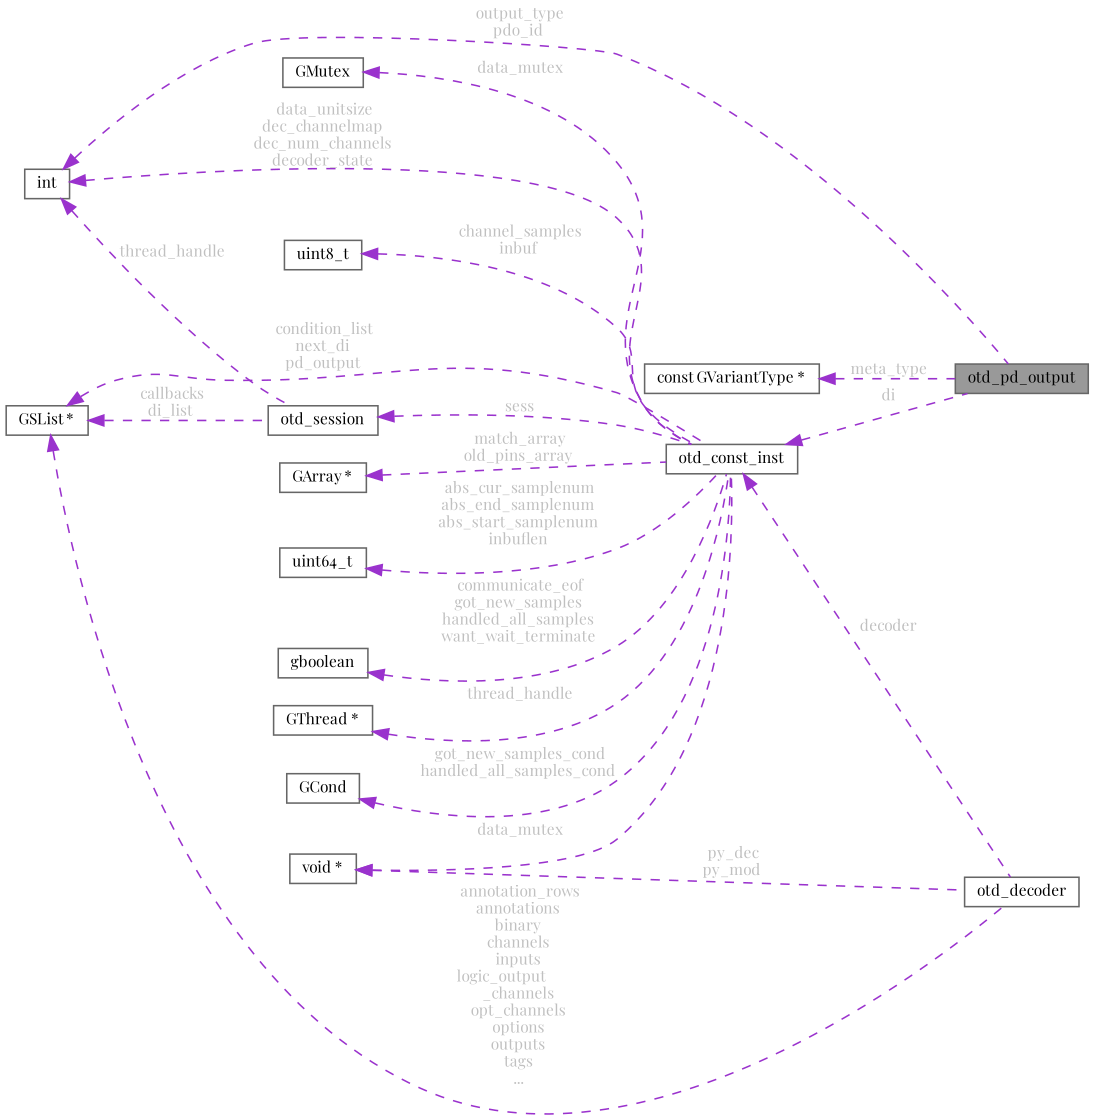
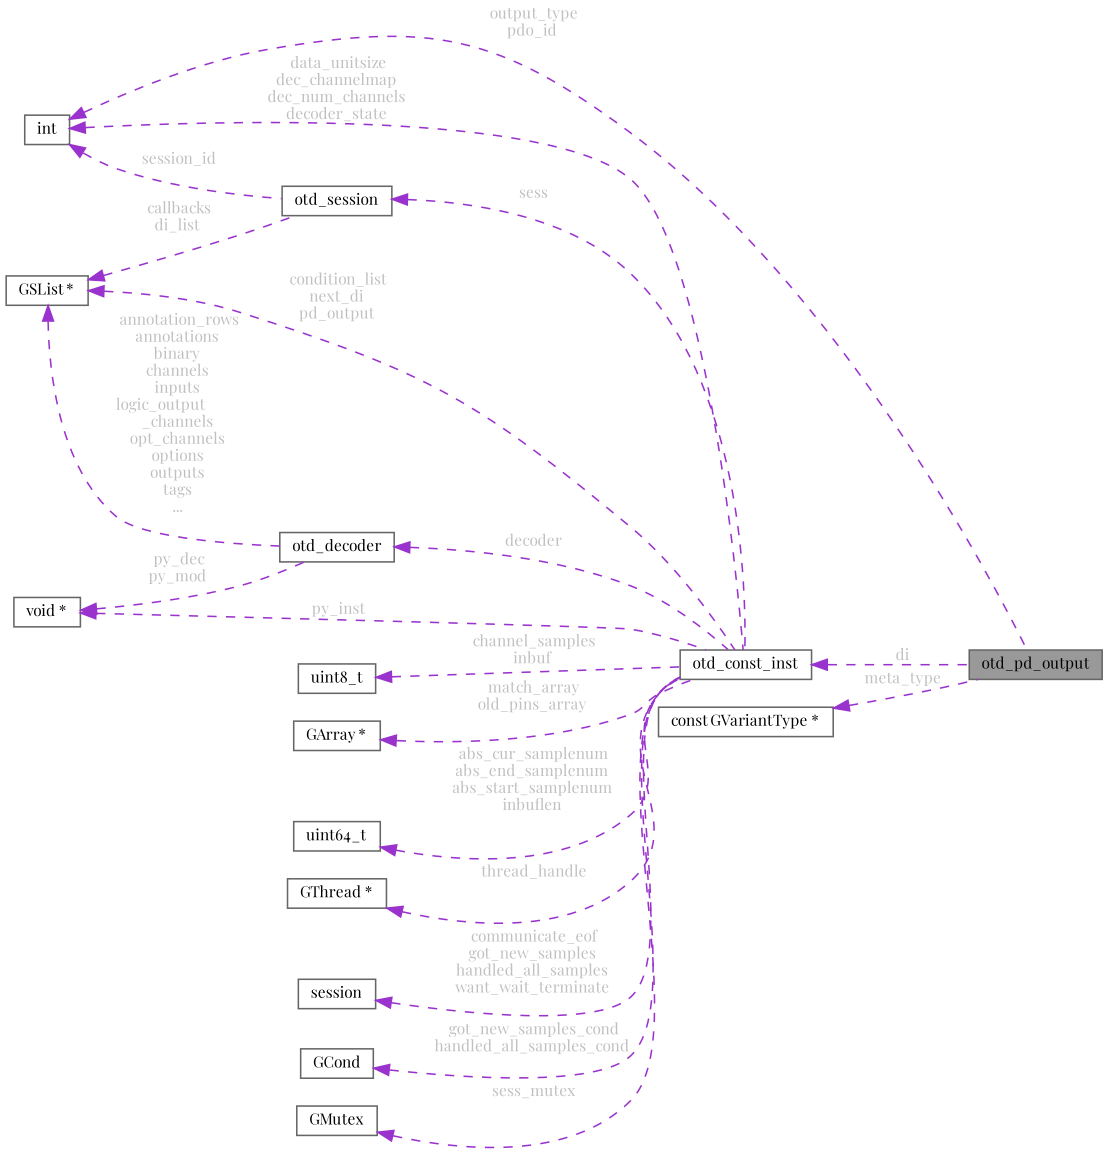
(519, 69) -> (533, 1092)
(171, 253) -> (178, 160)
(323, 663) -> (337, 994)
(881, 682) -> (579, 570)
(519, 831) -> (337, 610)
